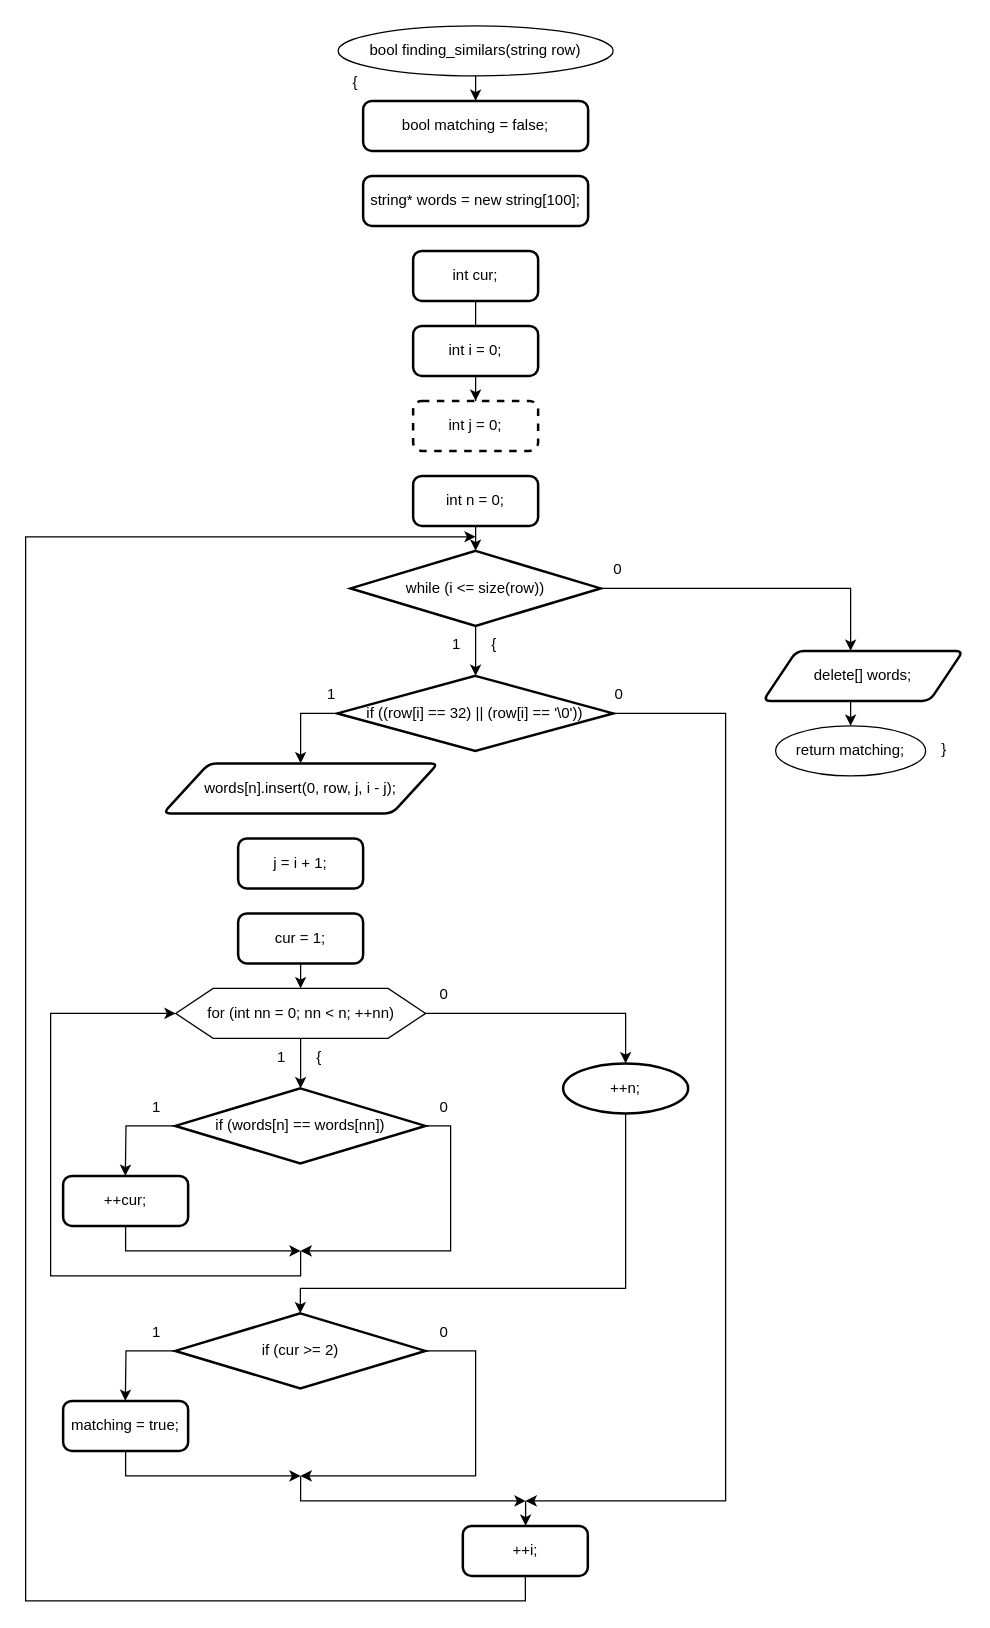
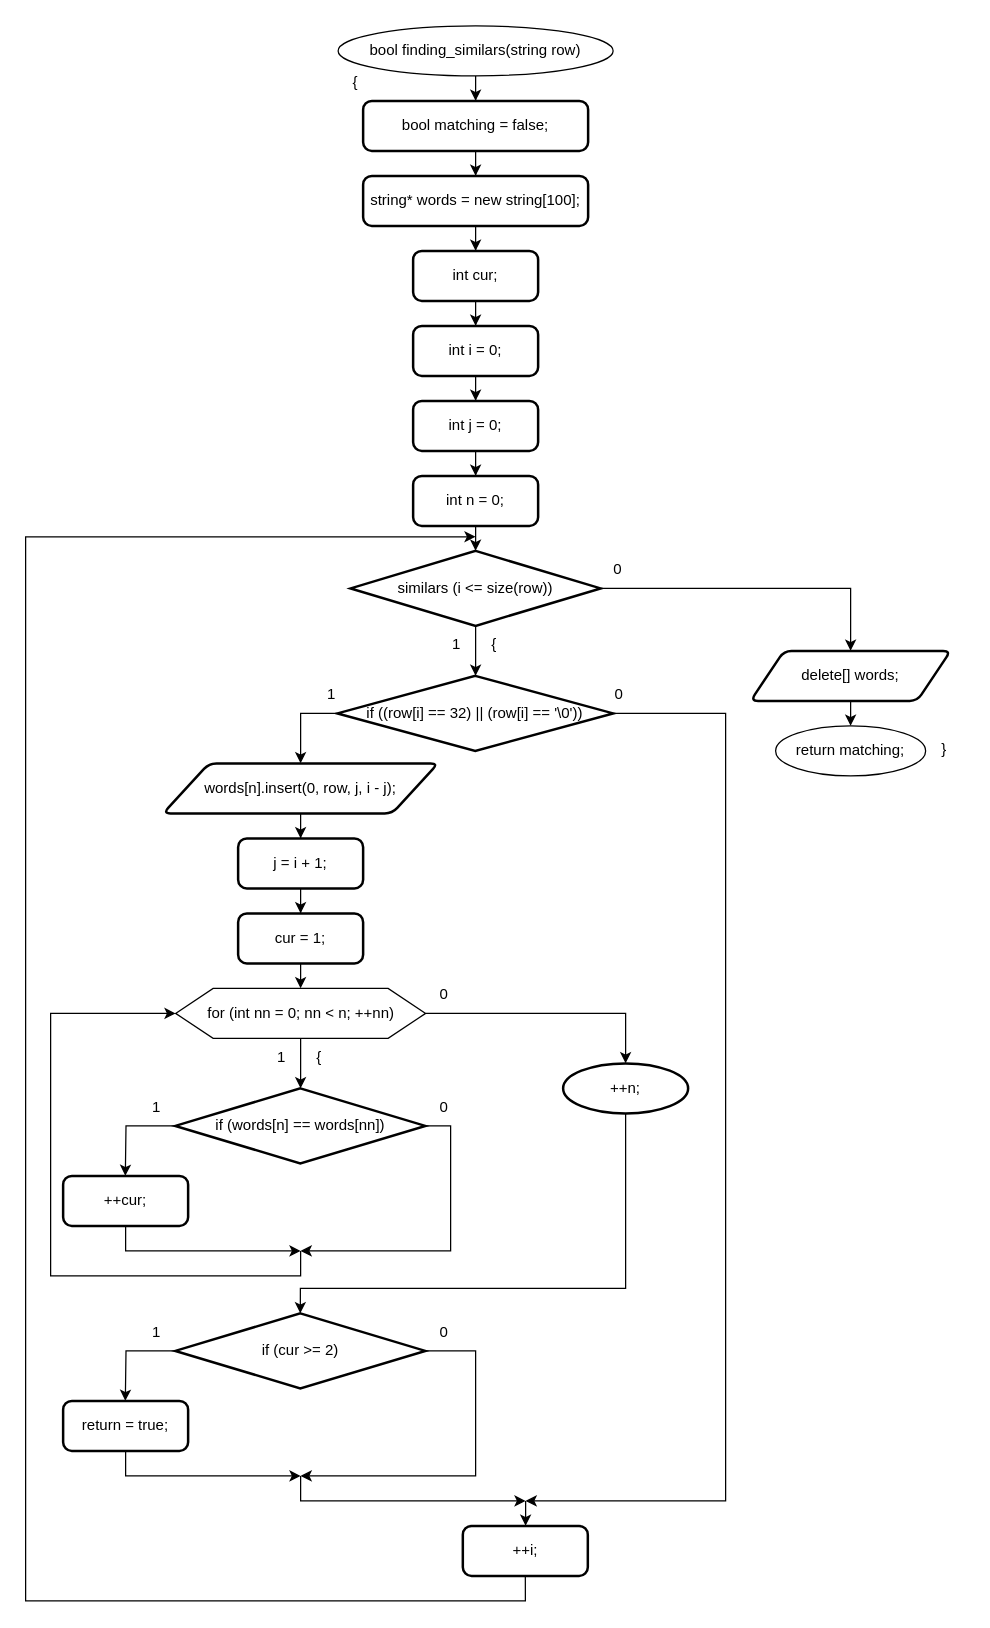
none -> (476, 168)
none -> (476, 243)
(476, 319) -> (476, 316)
(476, 426) -> (476, 426)
none -> (476, 468)
(476, 588) -> (476, 588)
(863, 676) -> (851, 676)
none -> (301, 830)
none -> (301, 905)
(126, 1426) -> (126, 1426)
